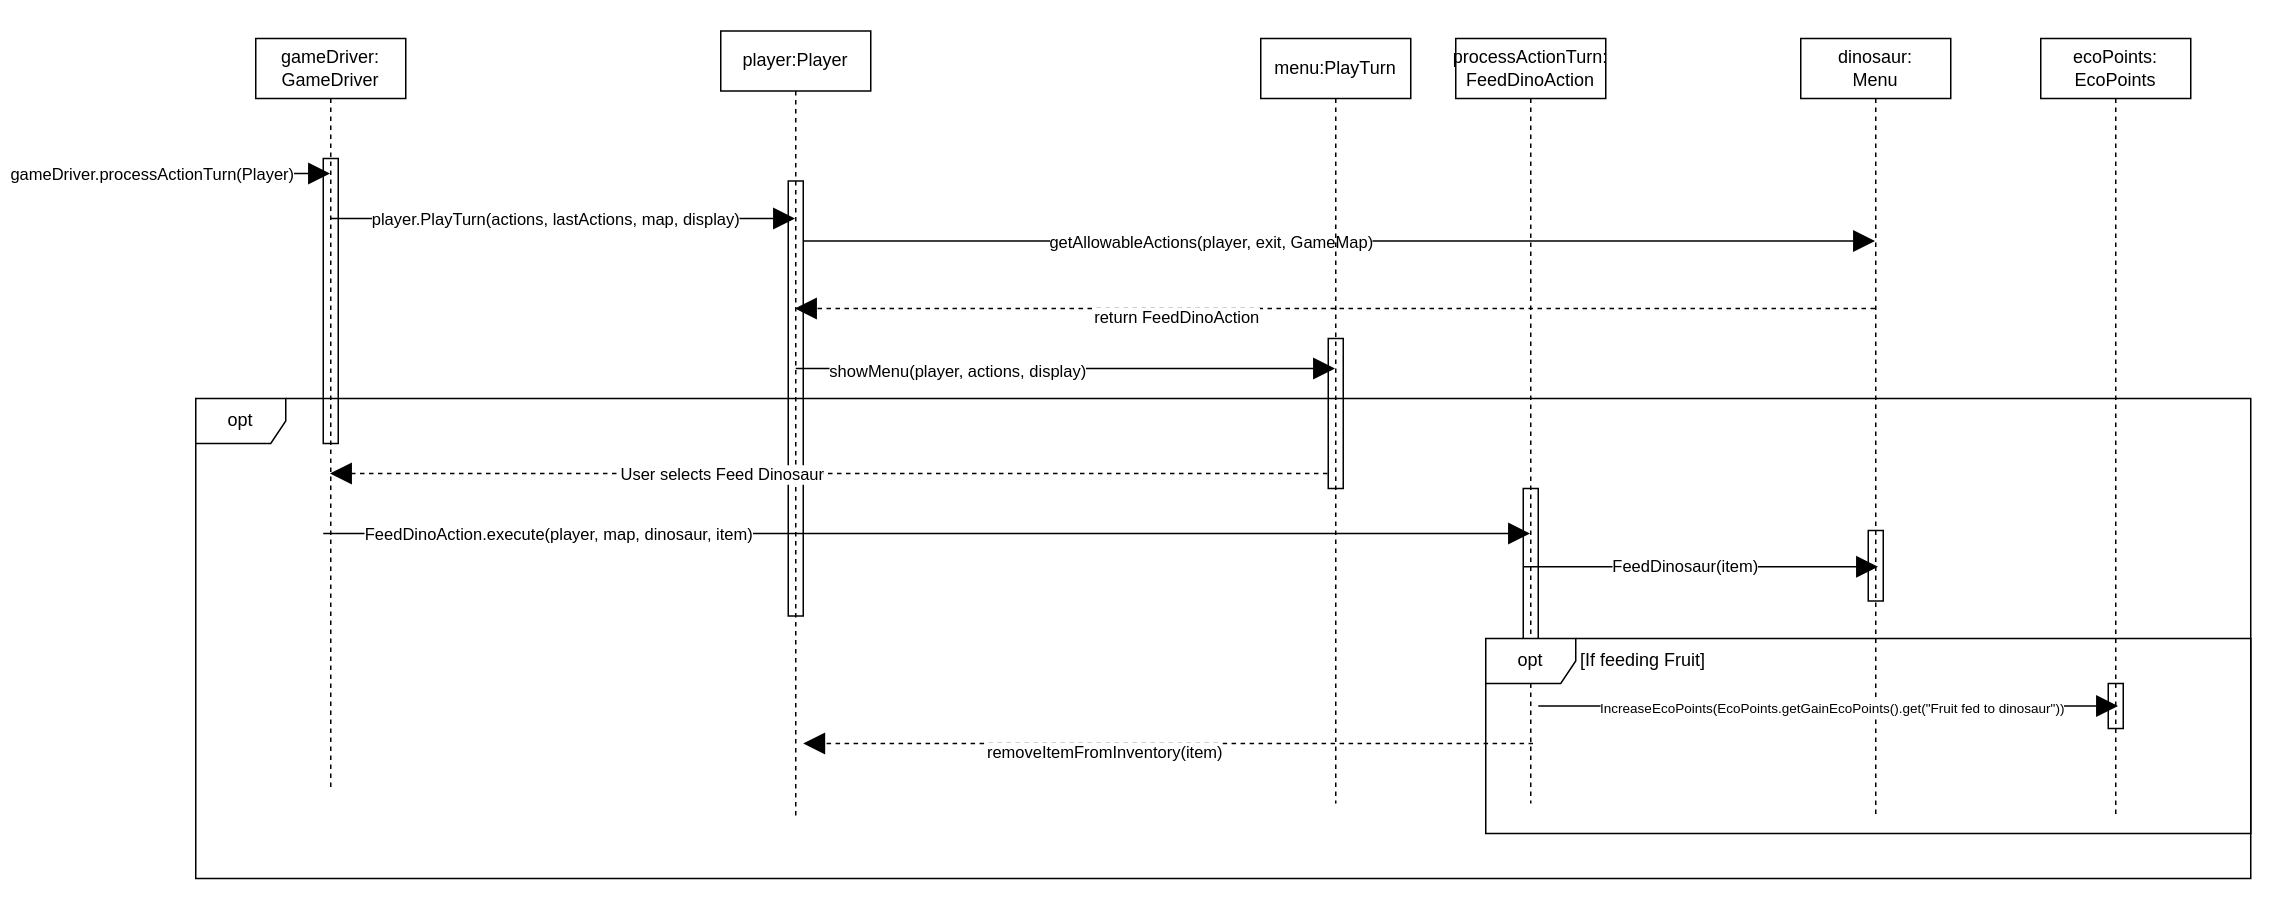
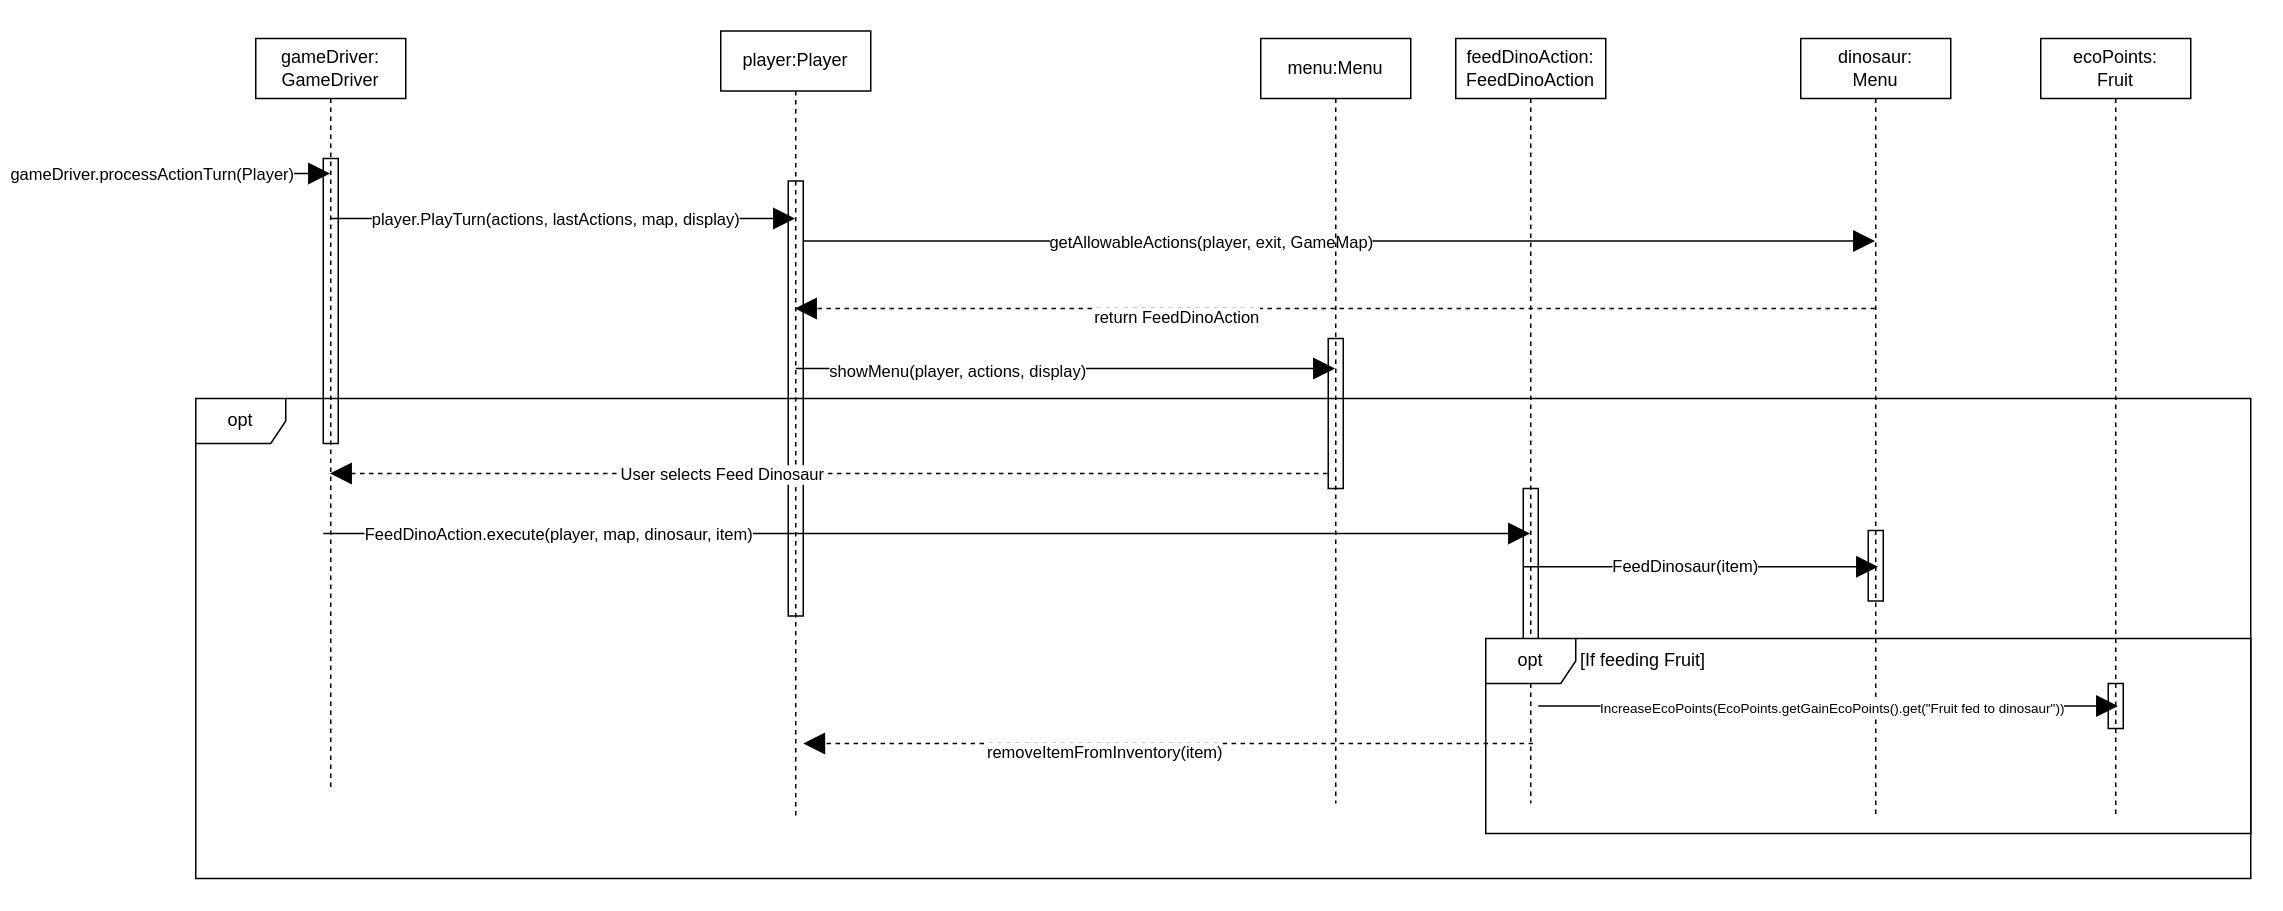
(1336, 68) -> (1336, 68)
(1531, 68) -> (1531, 68)
(2116, 68) -> (2116, 68)
